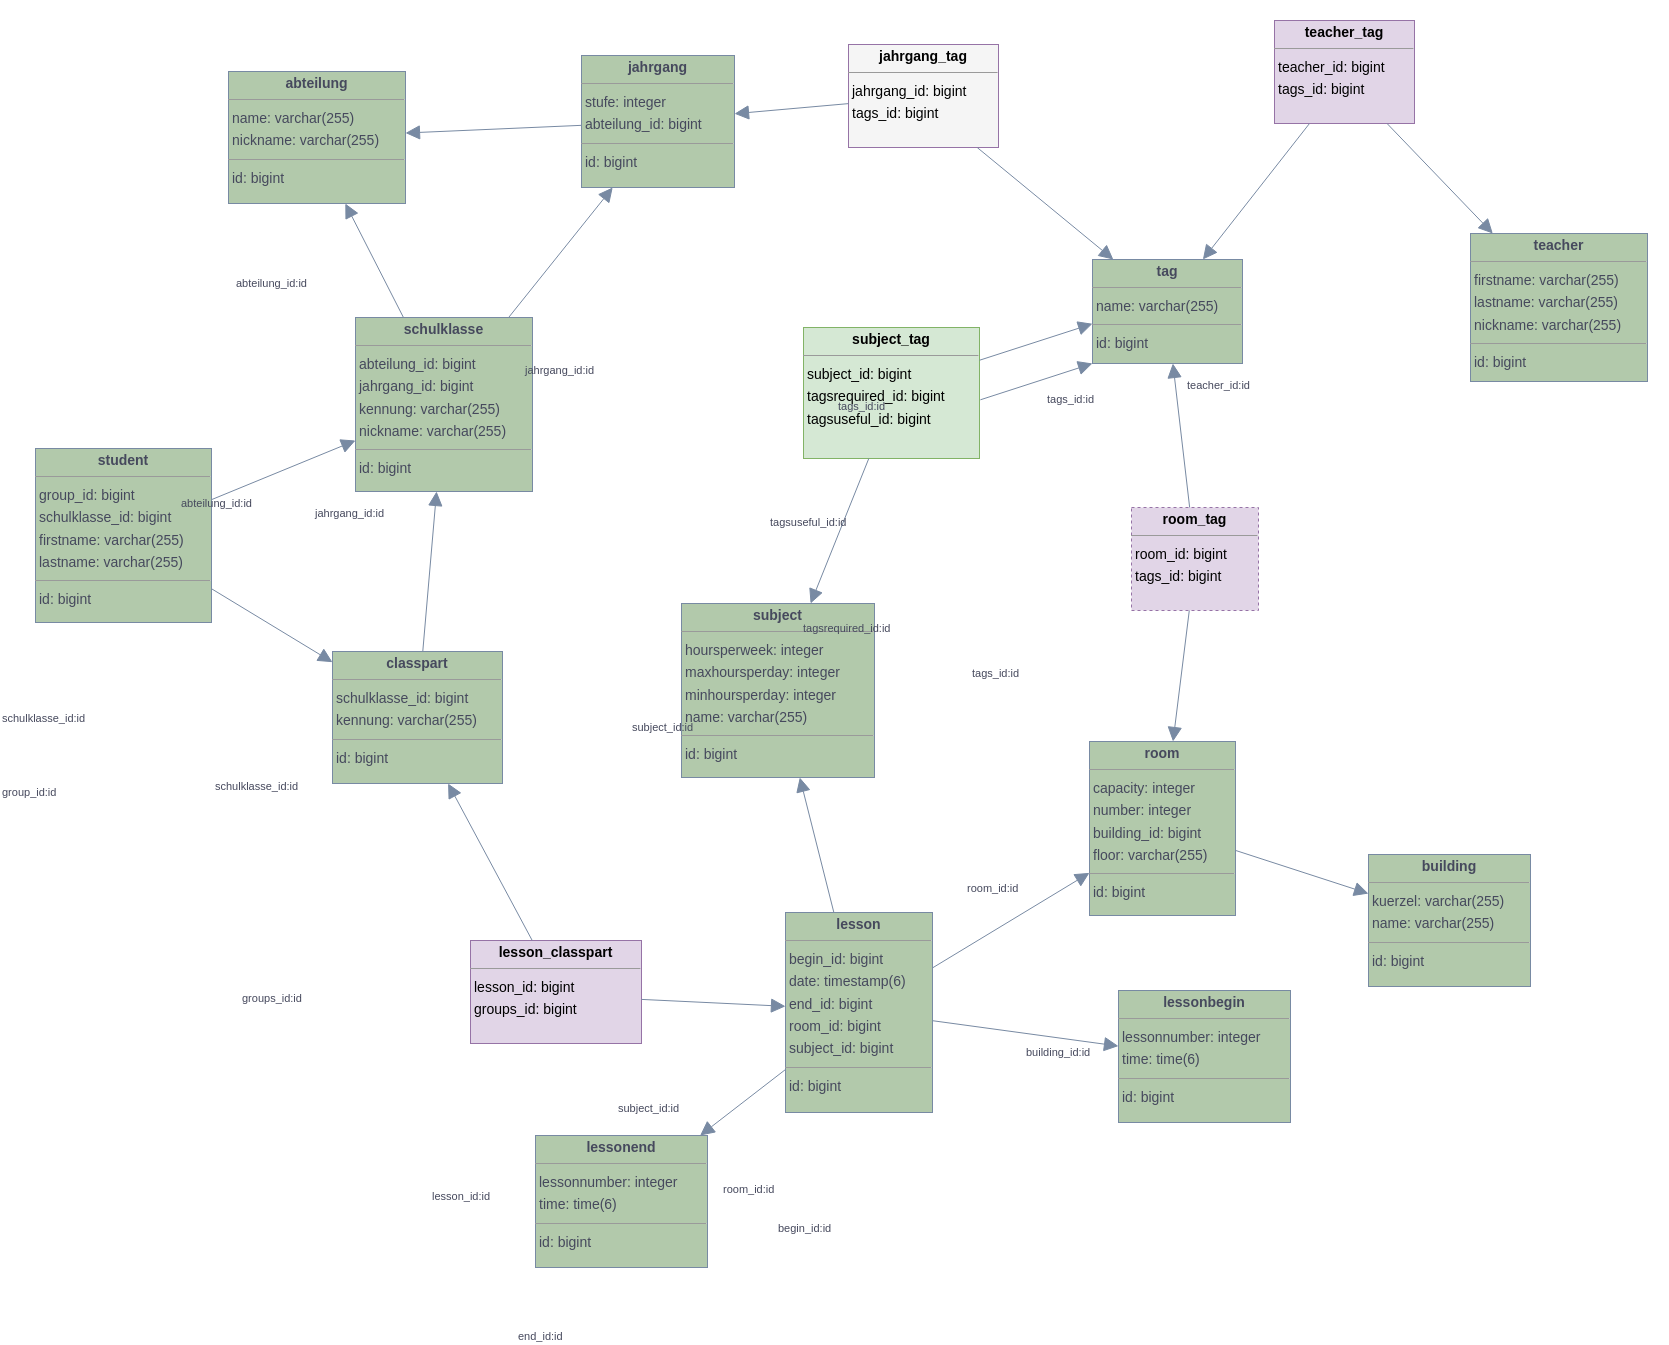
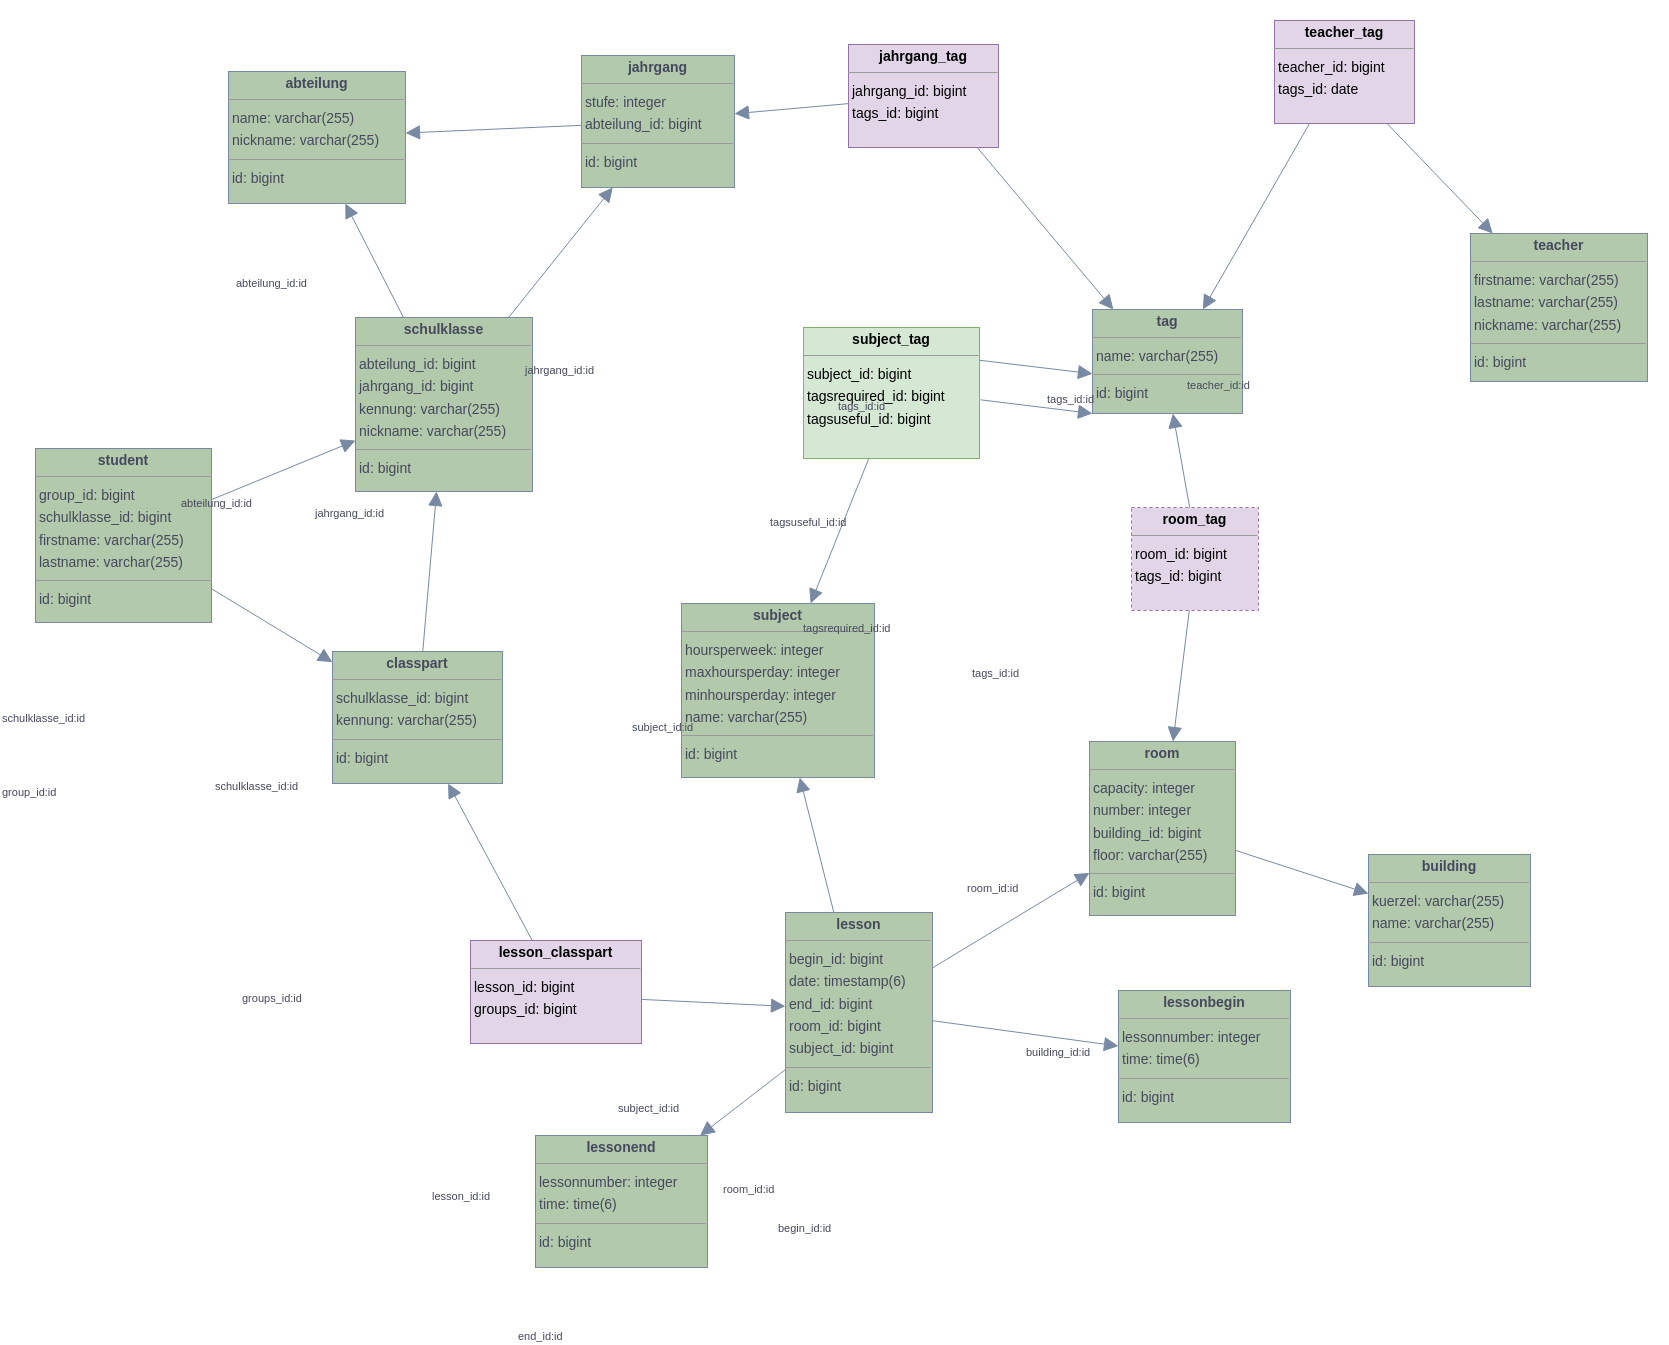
(1336, 46) -> (1336, 46)
(924, 96) -> (924, 96)
(1168, 312) -> (1168, 362)
